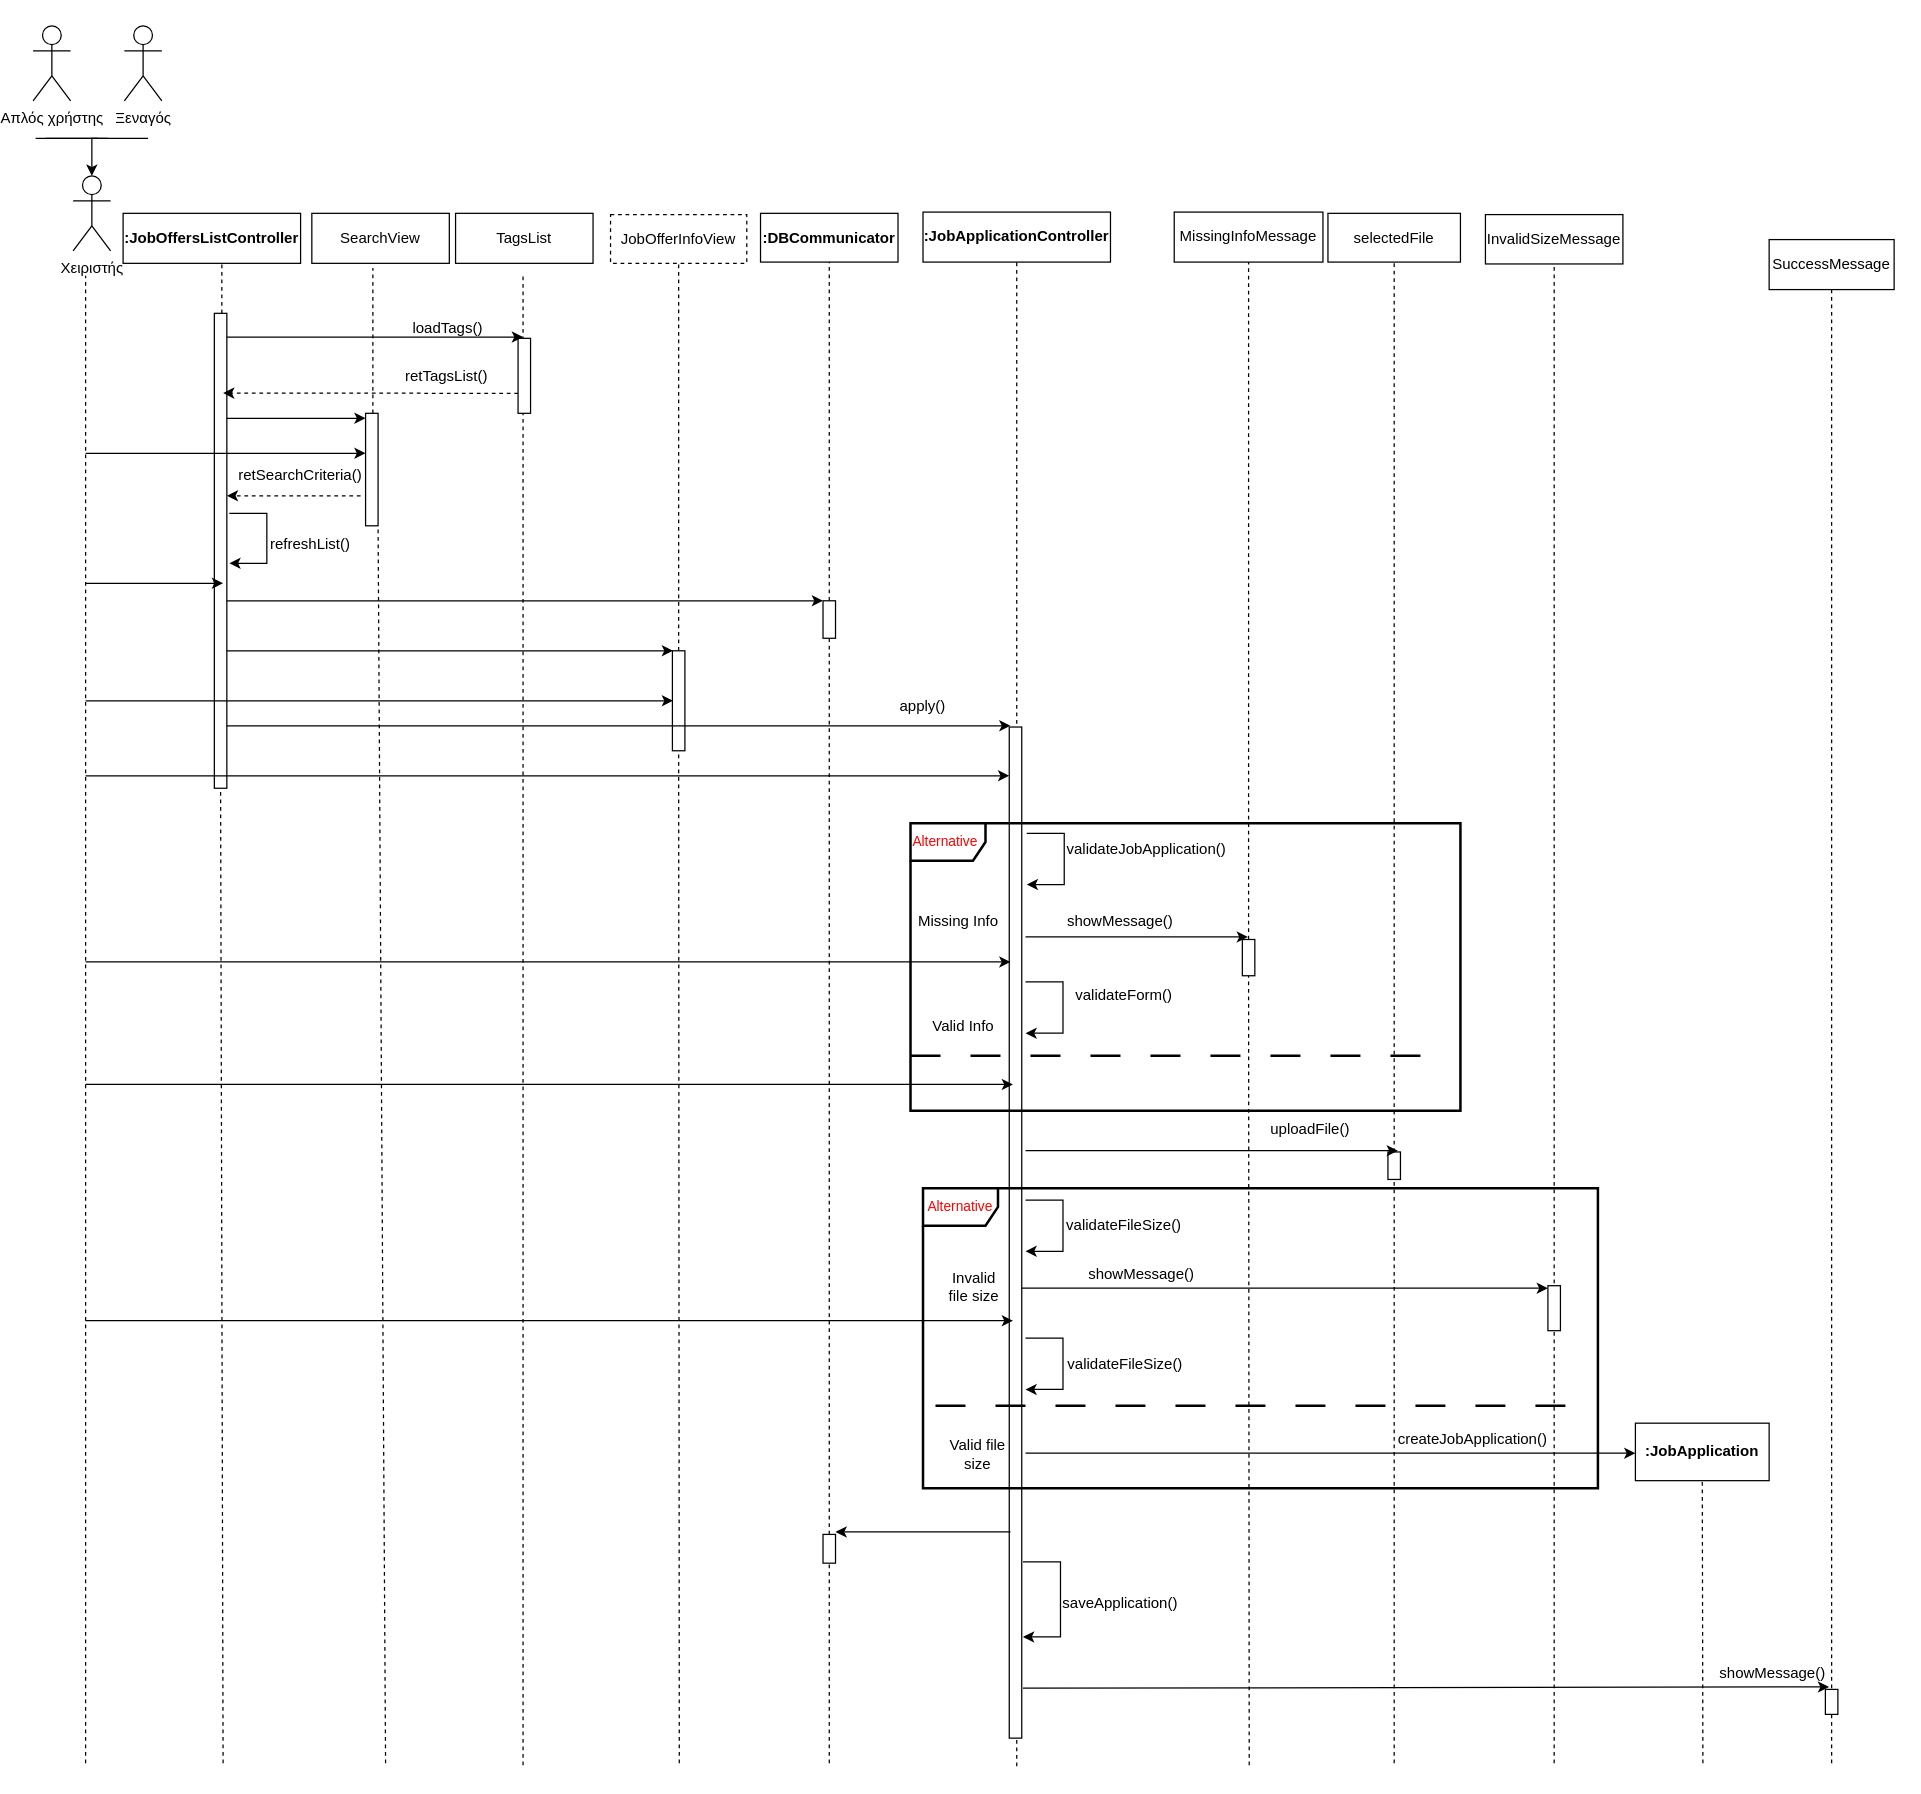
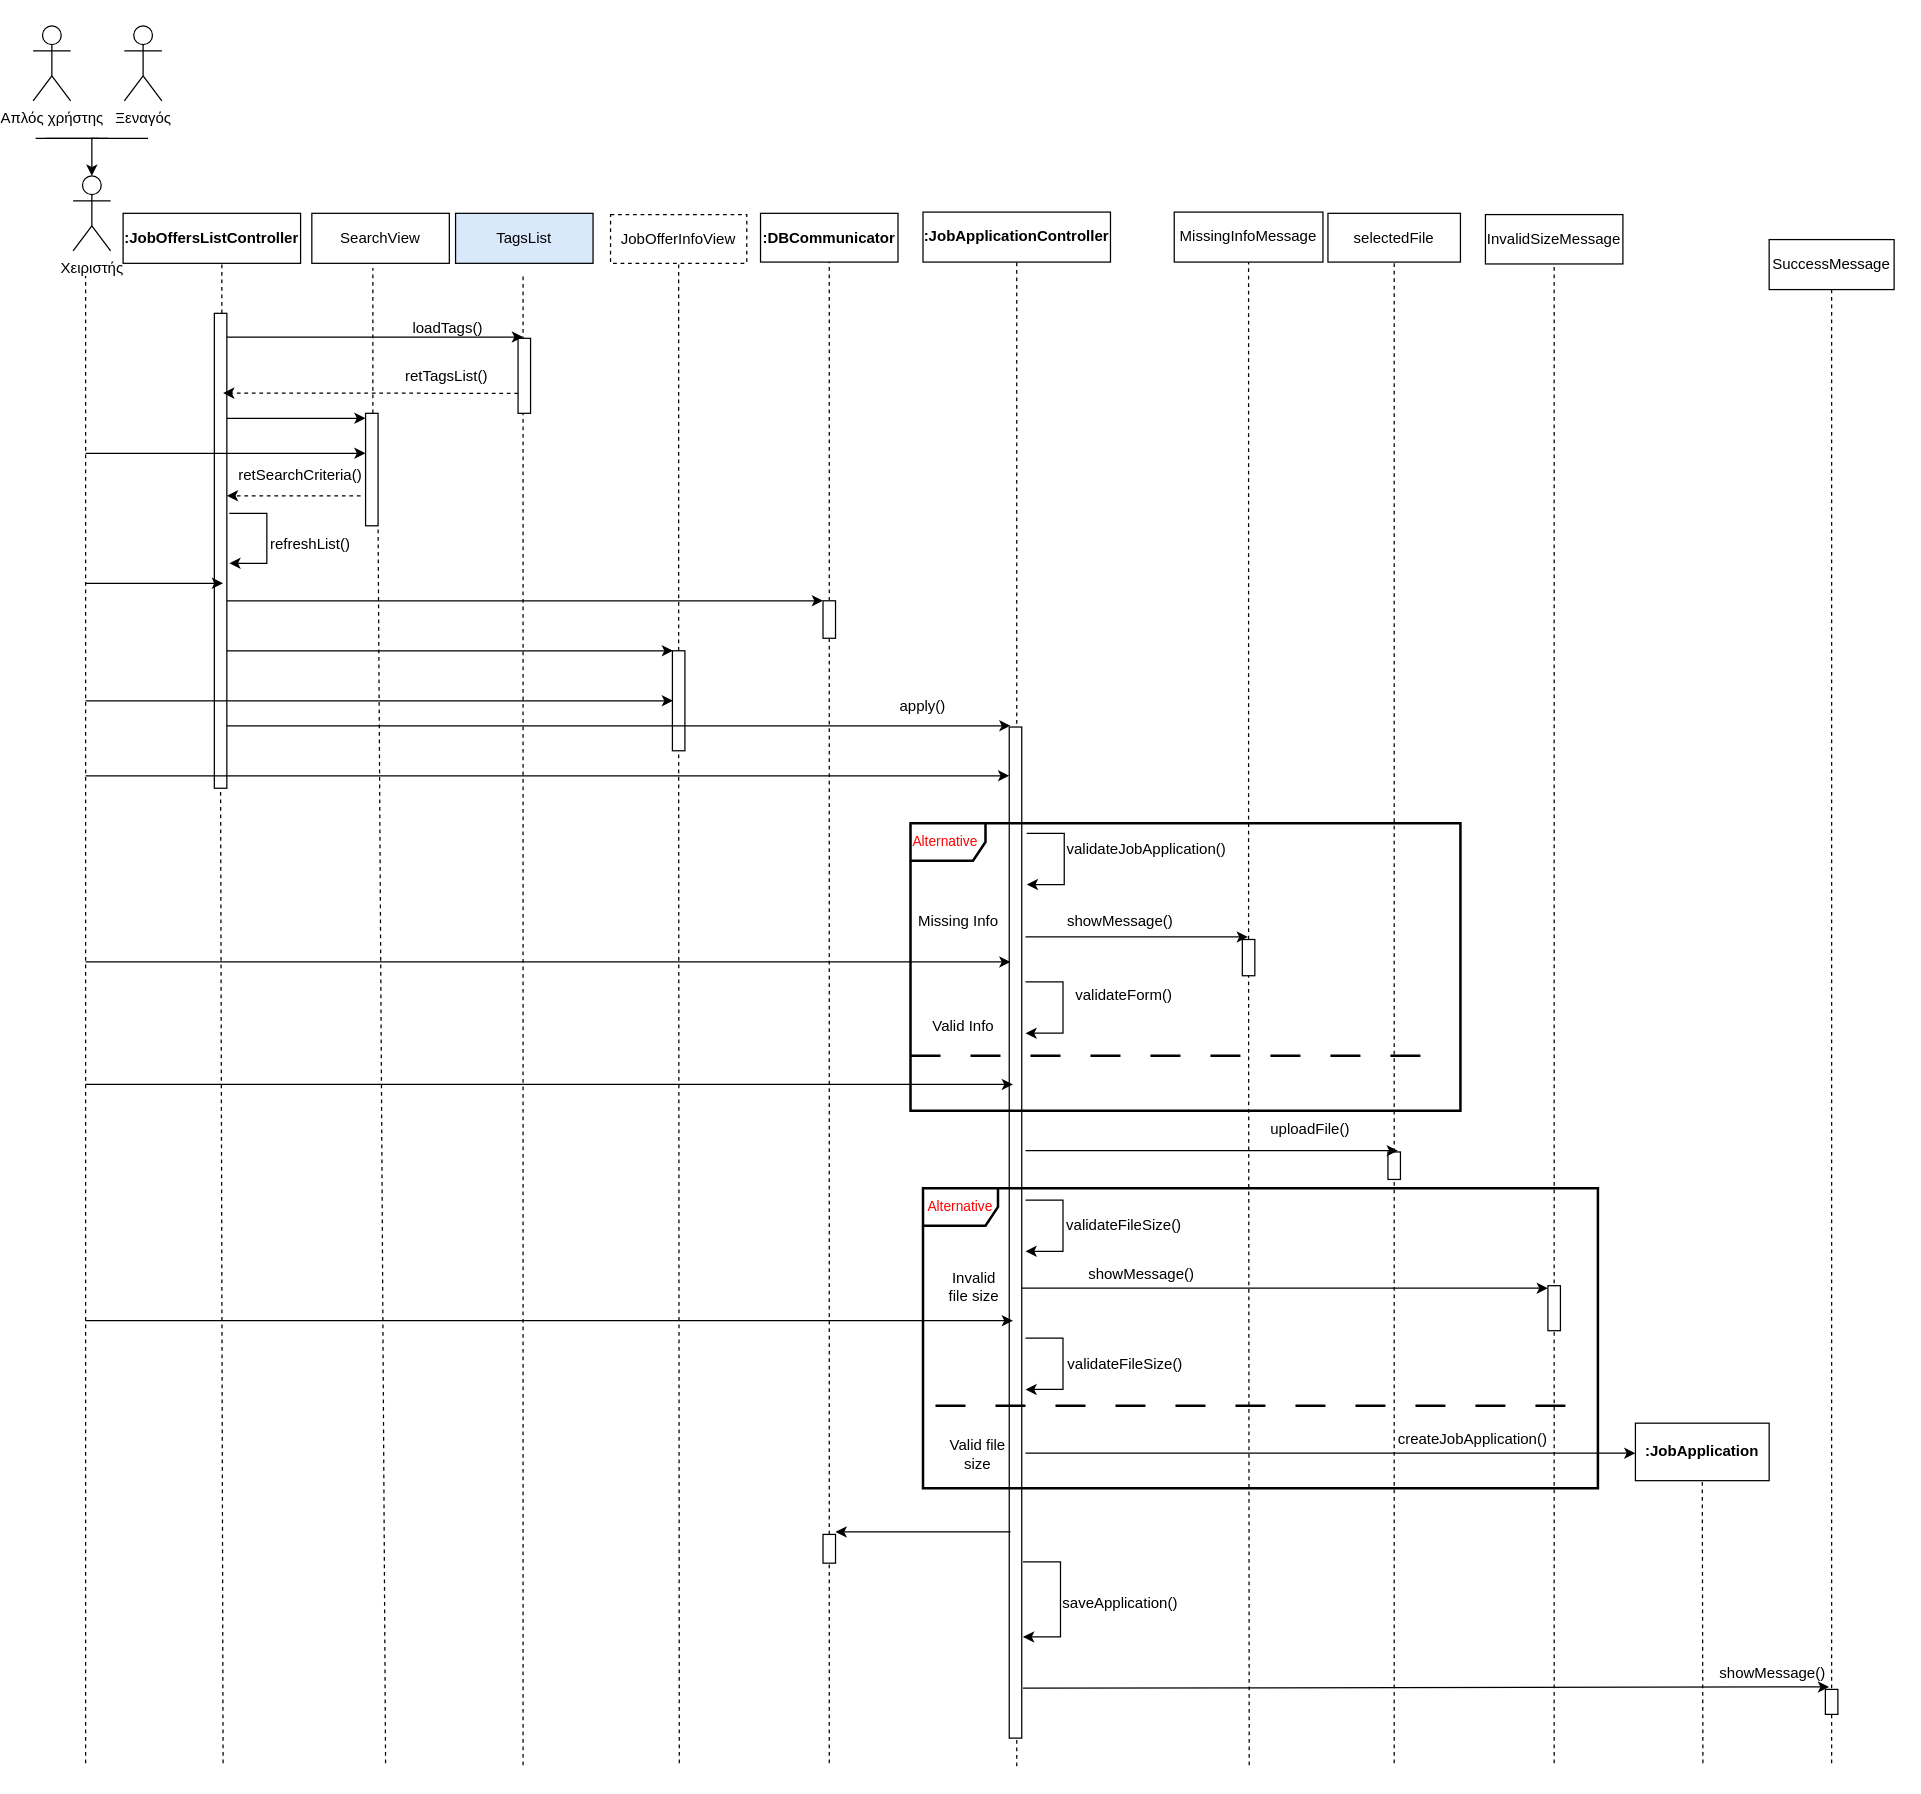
(524, 238) -> (524, 238)
